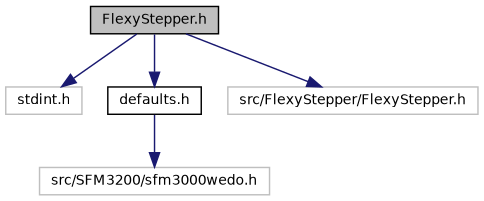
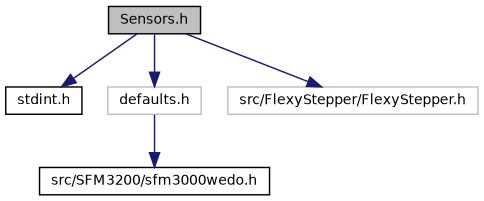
(155, 20) -> (155, 20)
(44, 101) -> (44, 101)
(155, 101) -> (155, 101)
(155, 181) -> (155, 181)
